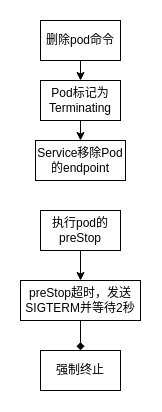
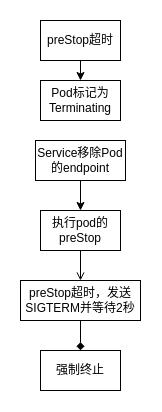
(81, 41) -> (81, 41)
(81, 127) -> none
none -> (81, 192)
(81, 272) -> (81, 274)
